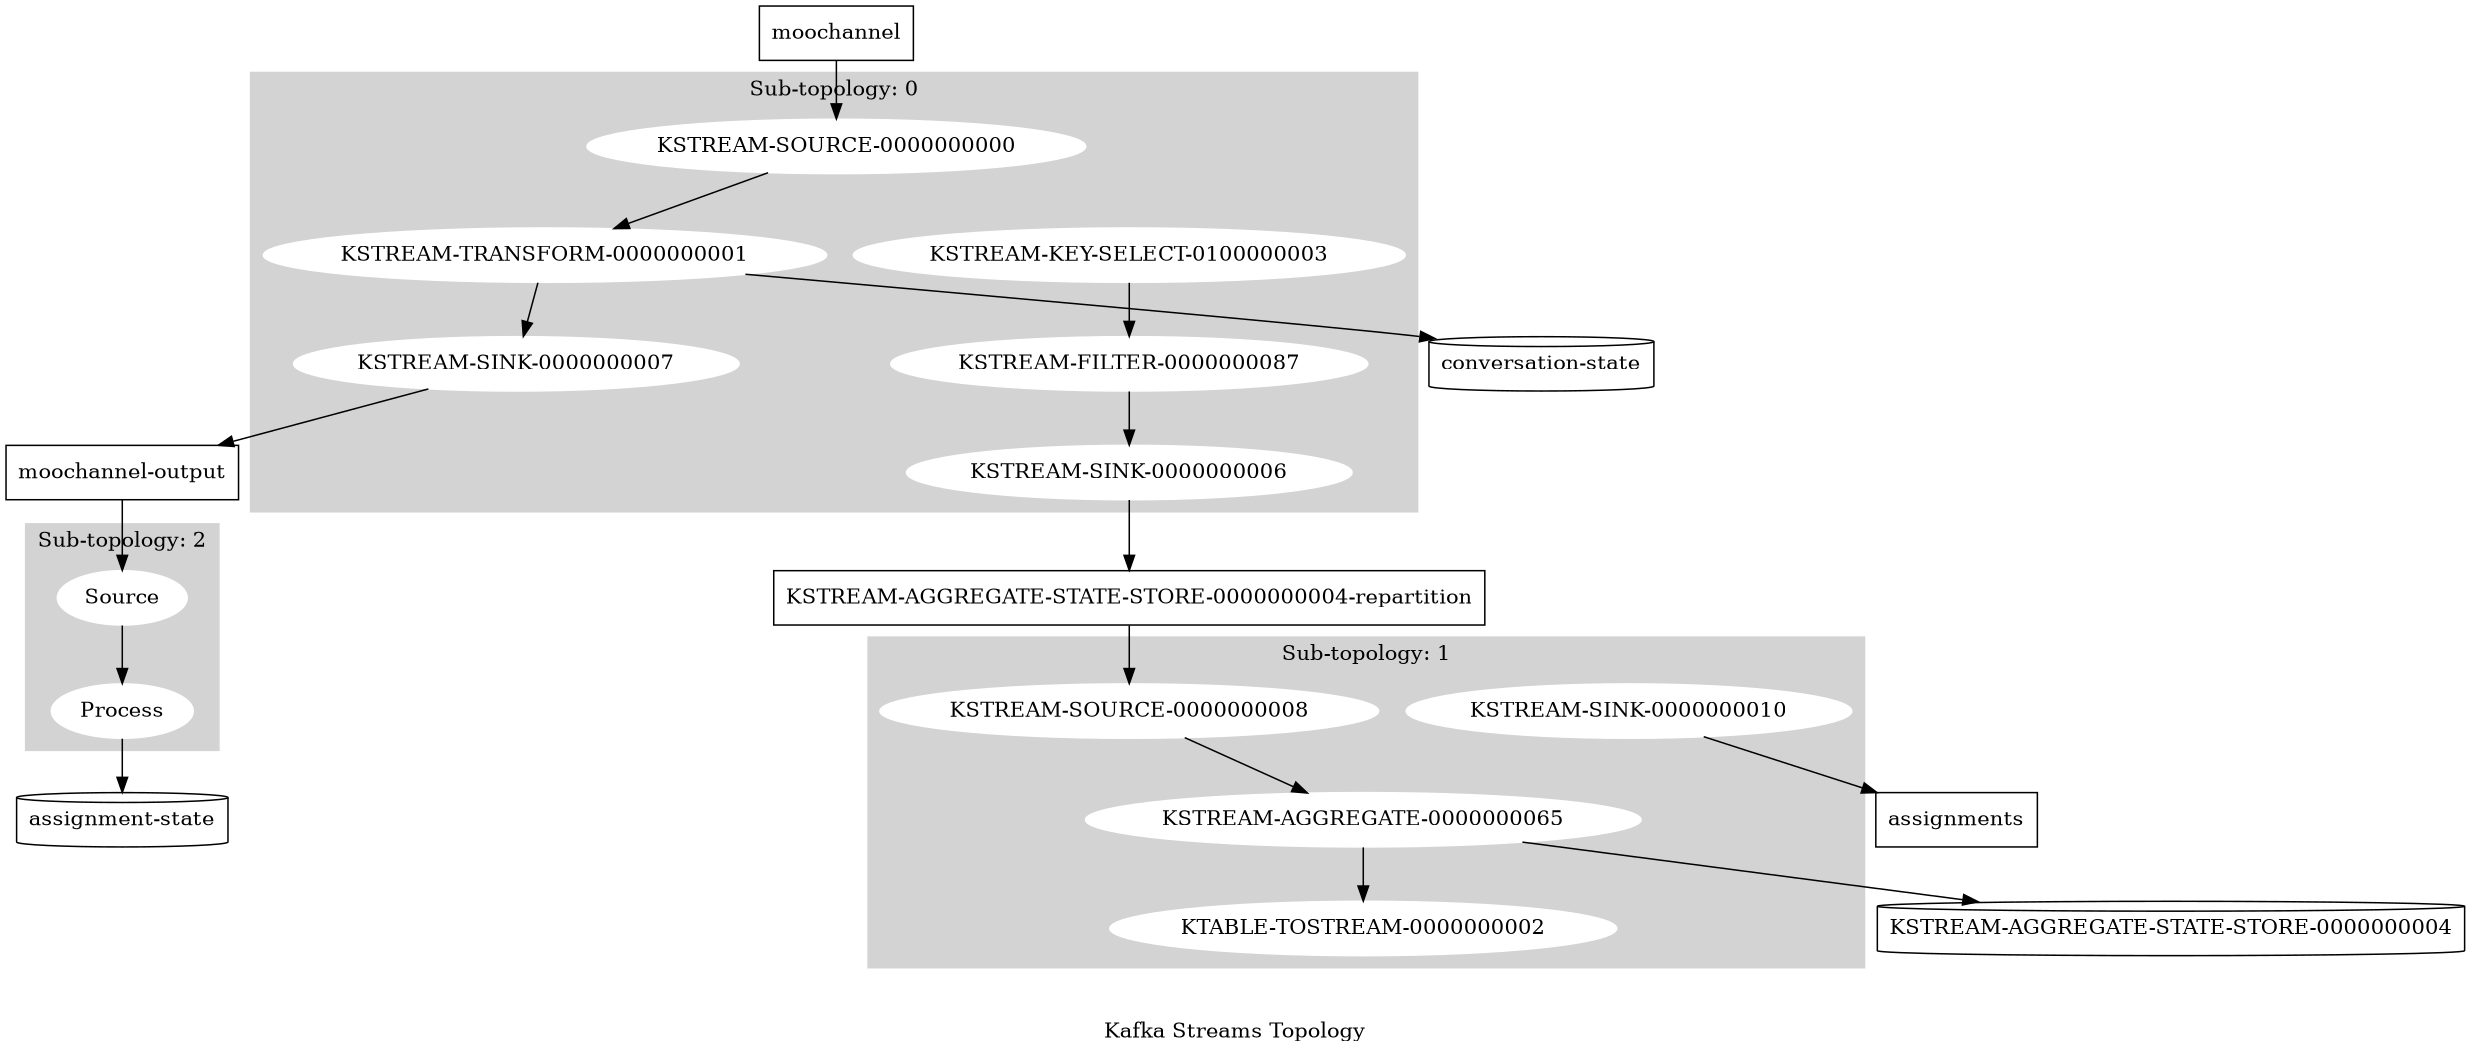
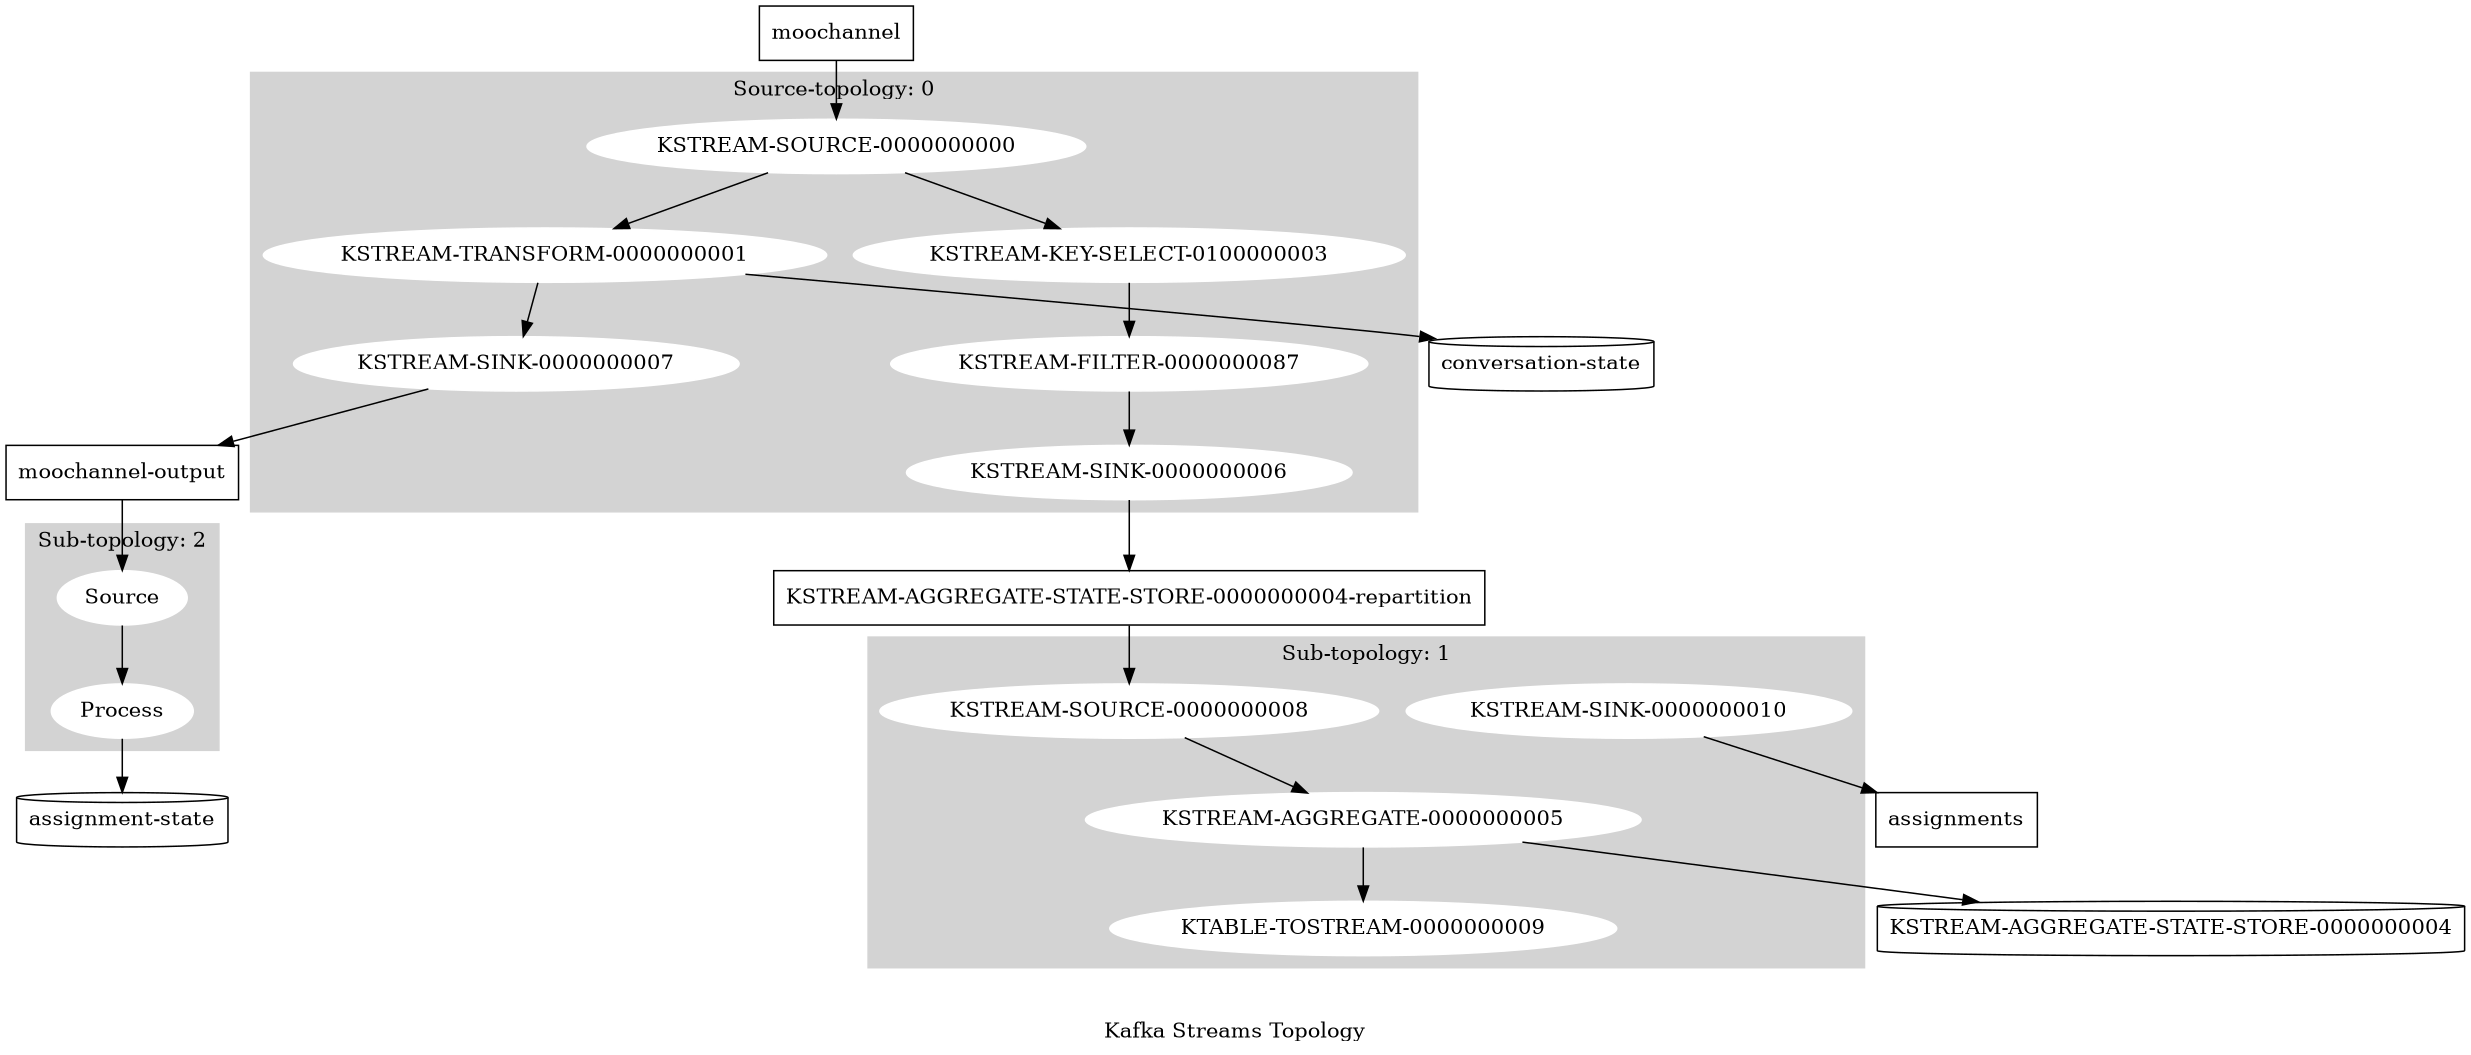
(834, 90) -> (834, 90)
none -> (975, 198)
(1363, 820) -> (1363, 820)
(1363, 928) -> (1363, 928)
